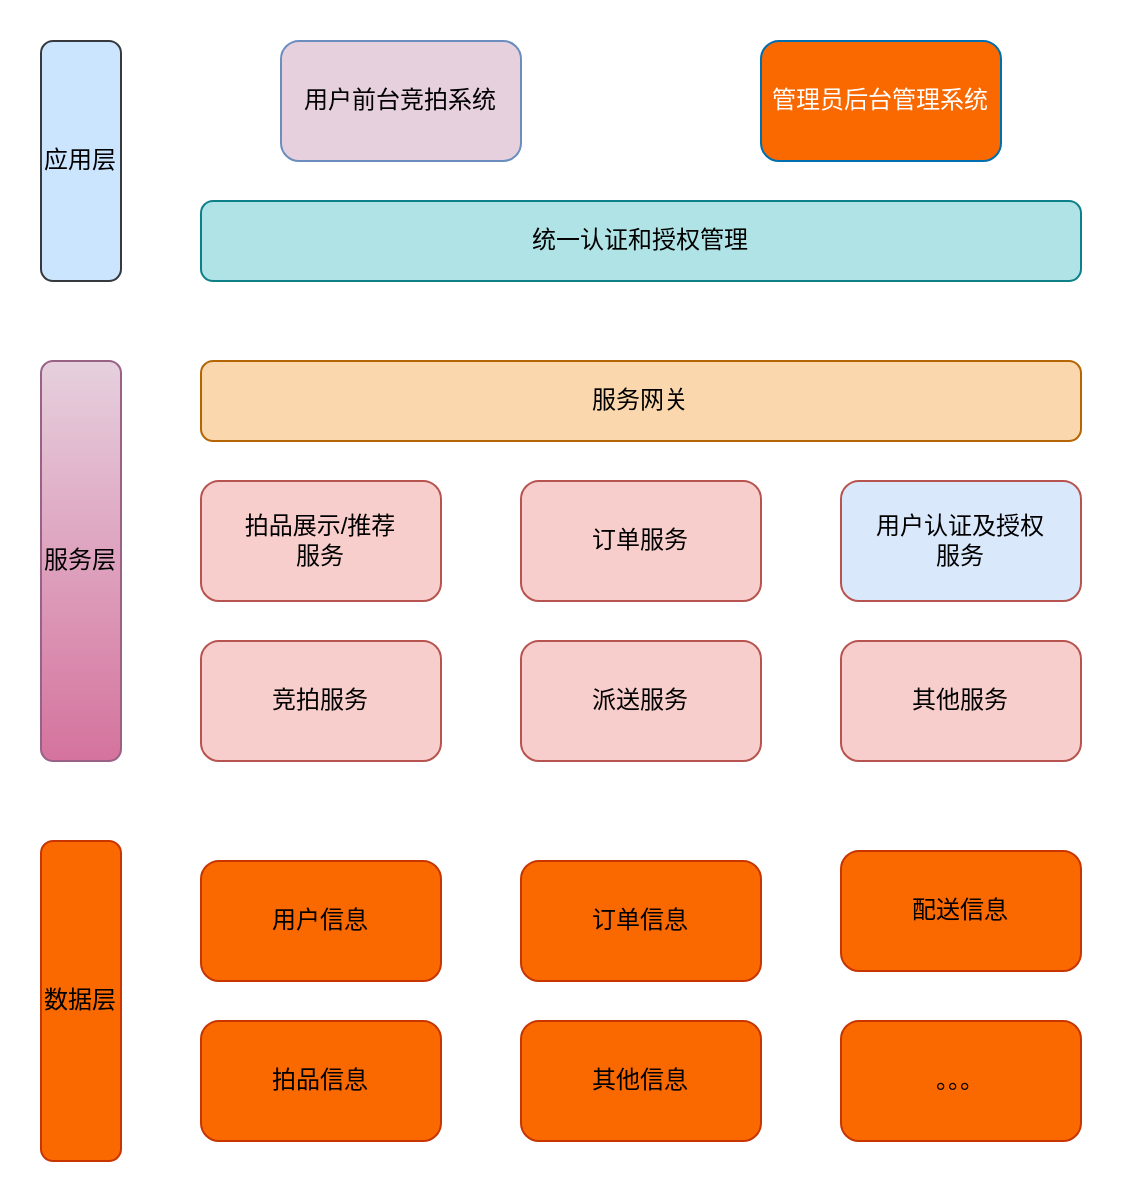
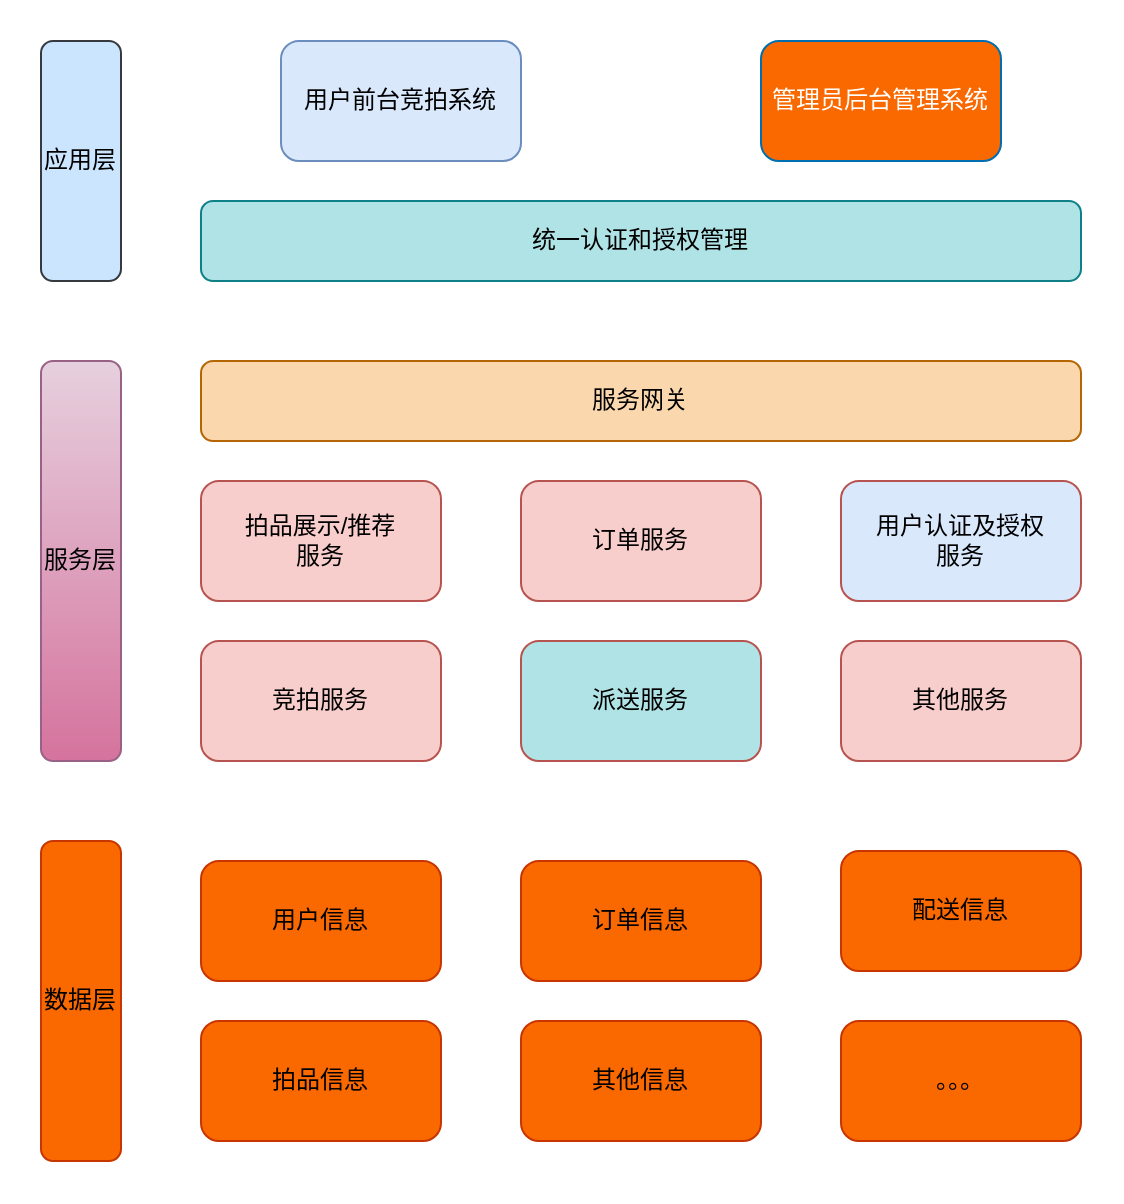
(401, 101) -> (401, 101)
(641, 701) -> (641, 701)
